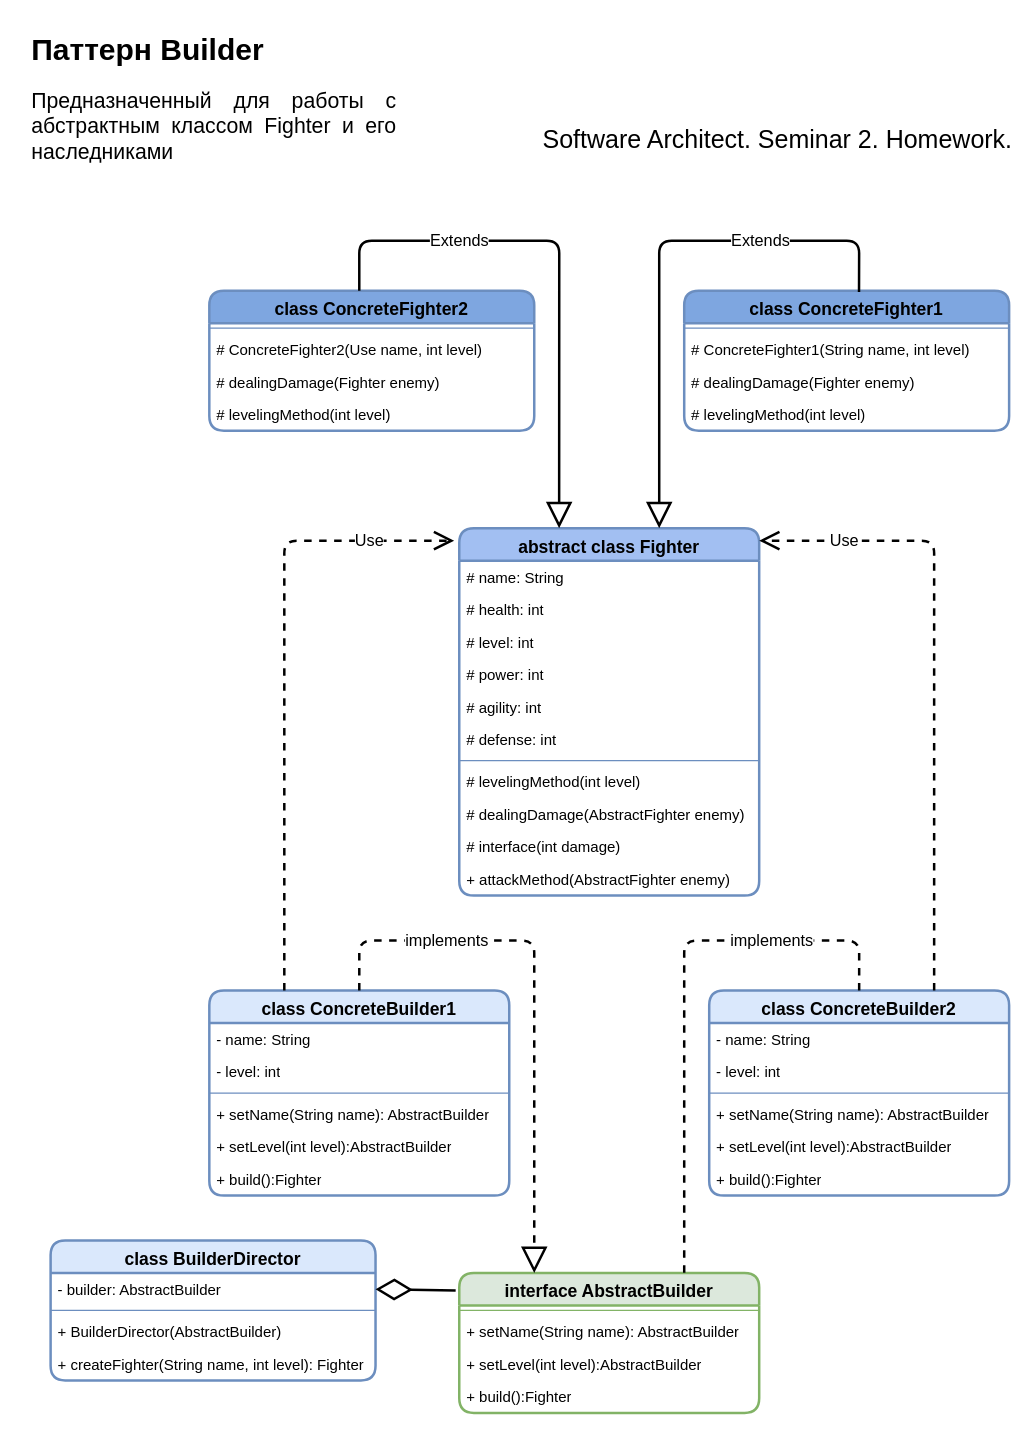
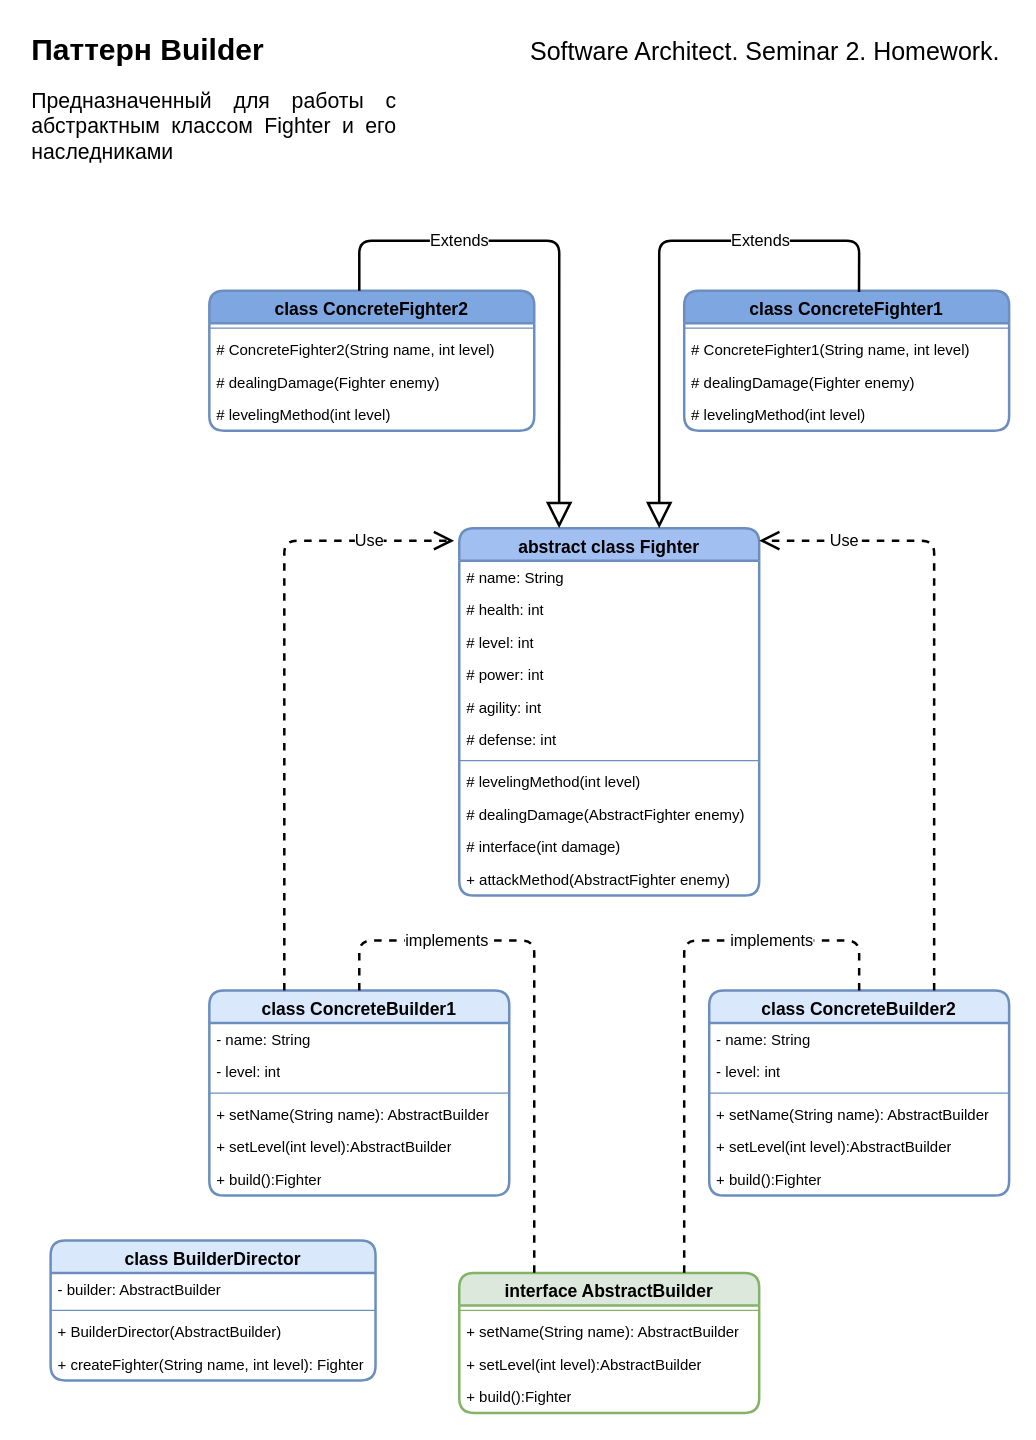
(778, 138) -> (766, 51)
(363, 351) -> (373, 360)
(534, 1246) -> (534, 1257)
(434, 1290) -> none
